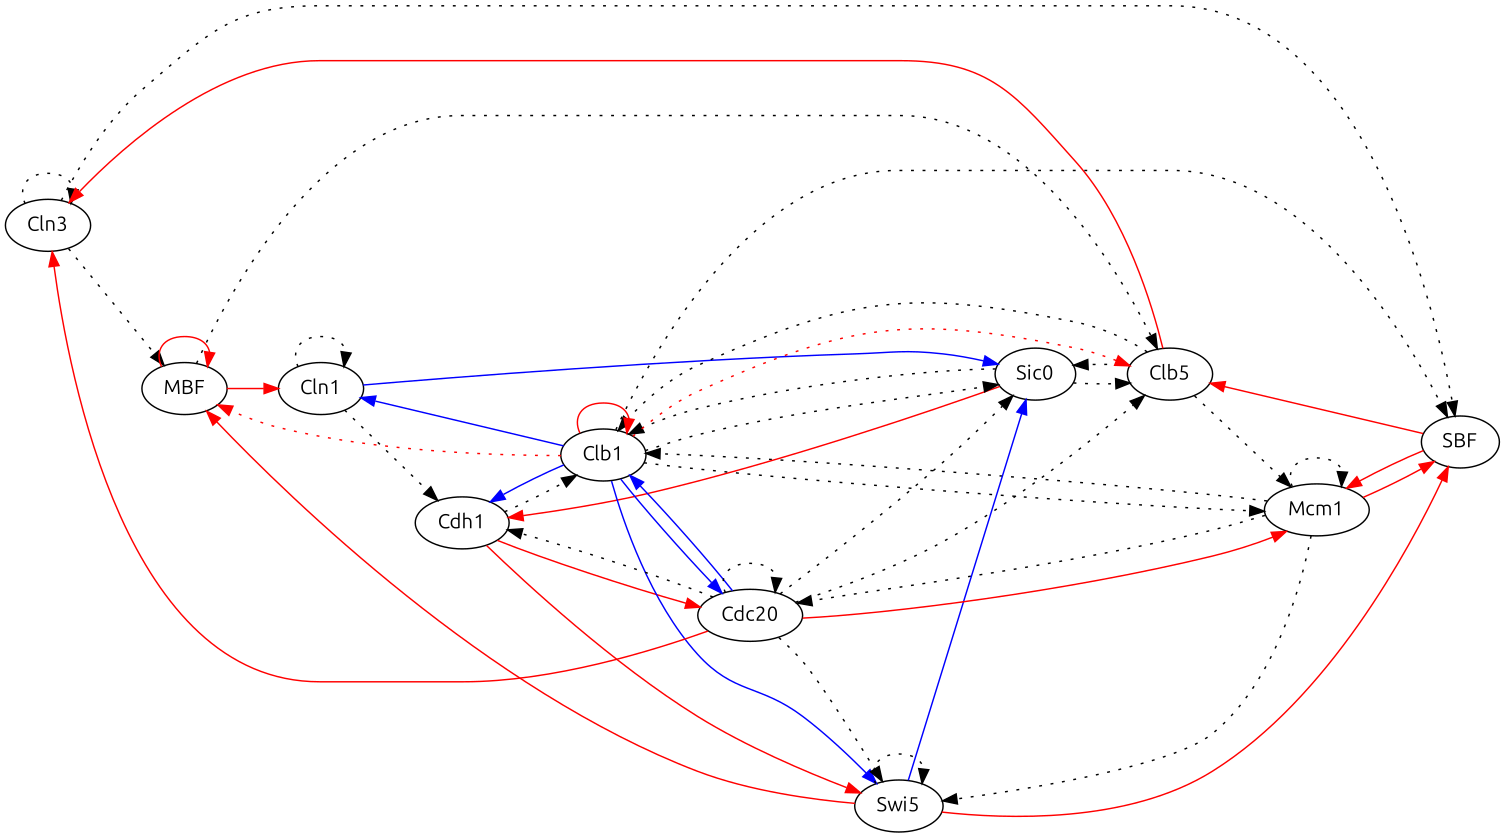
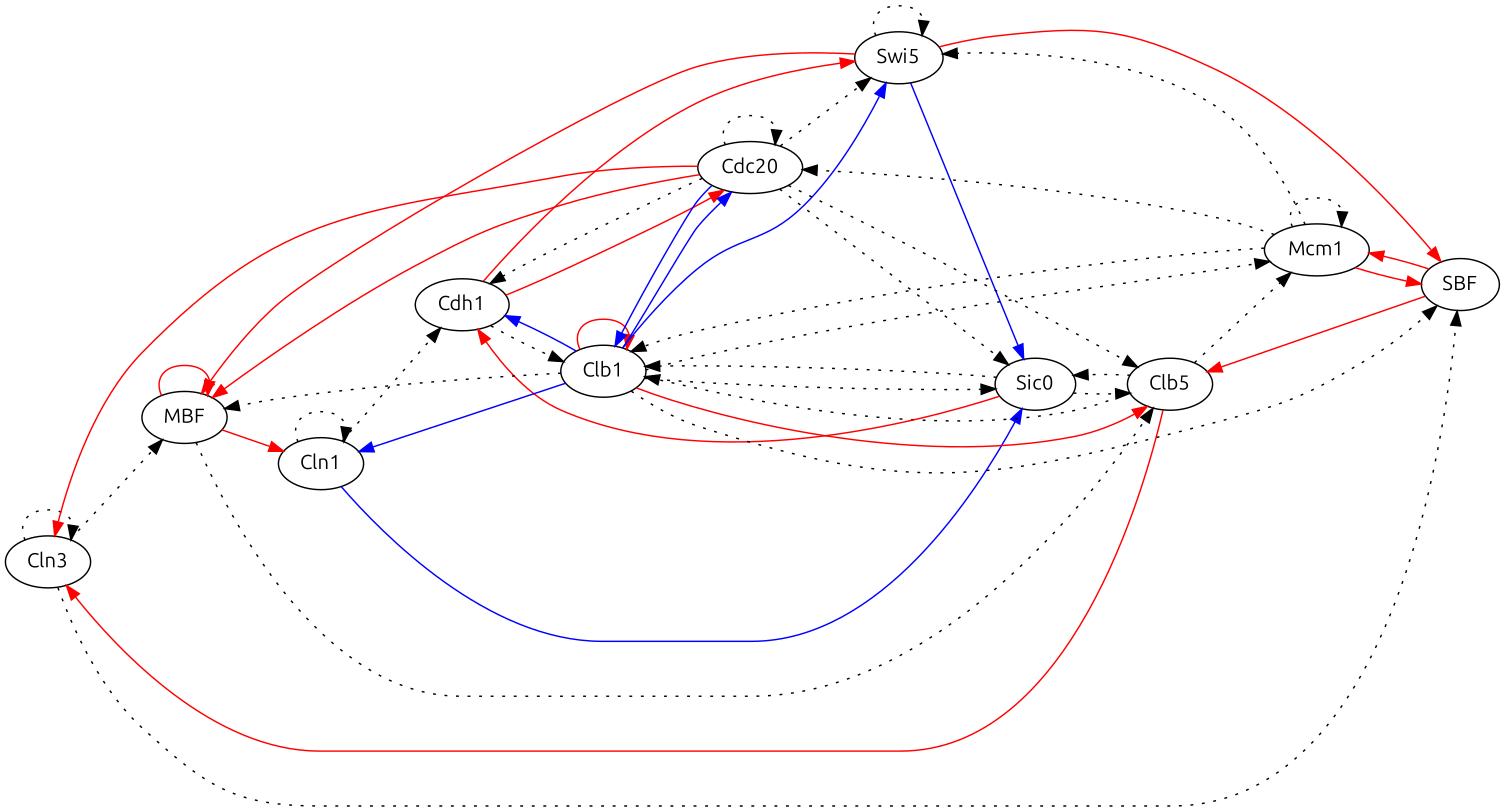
(864, 334) -> (885, 443)
(402, 448) -> (407, 384)
(1040, 590) -> (447, 249)
